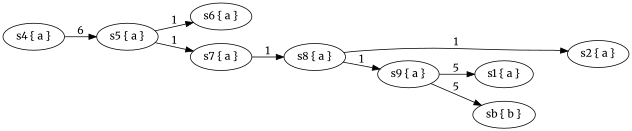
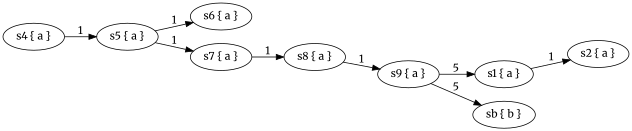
(81, 31) -> (81, 31)
(452, 48) -> (547, 65)
